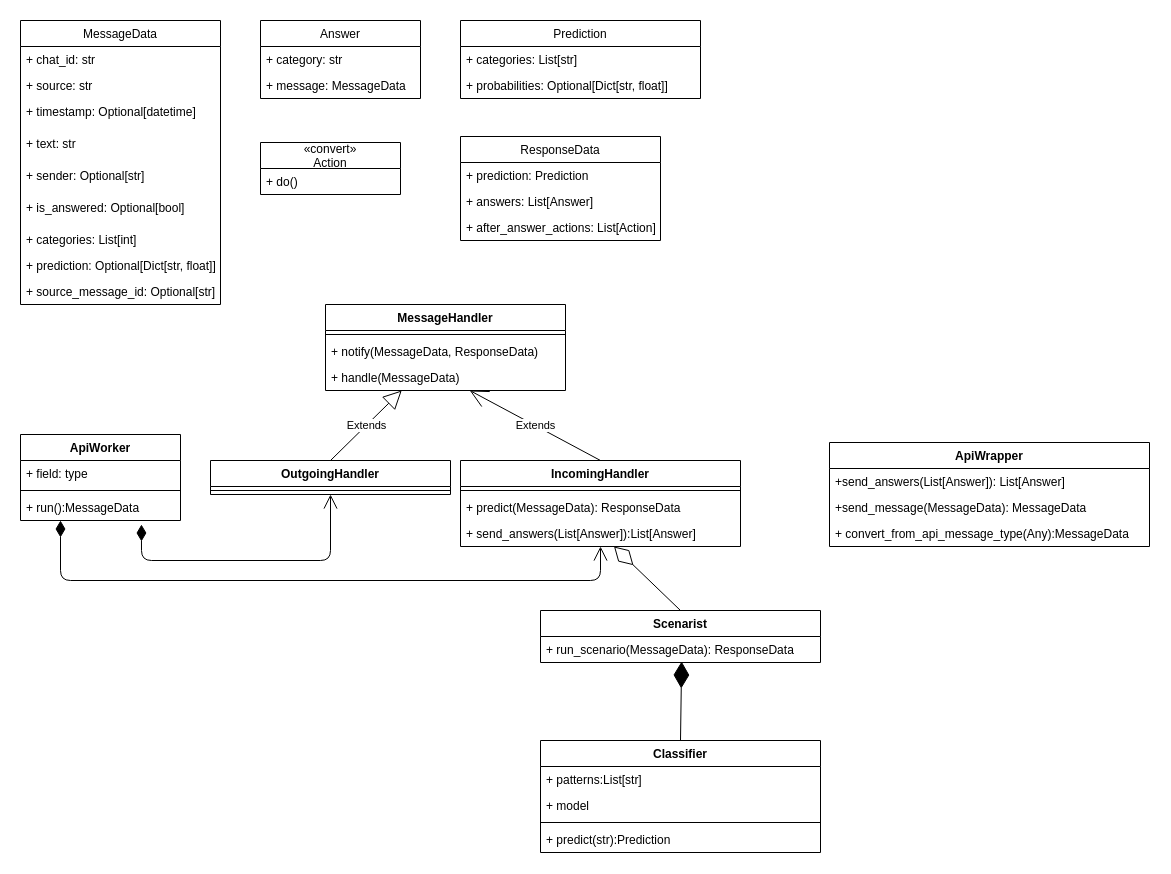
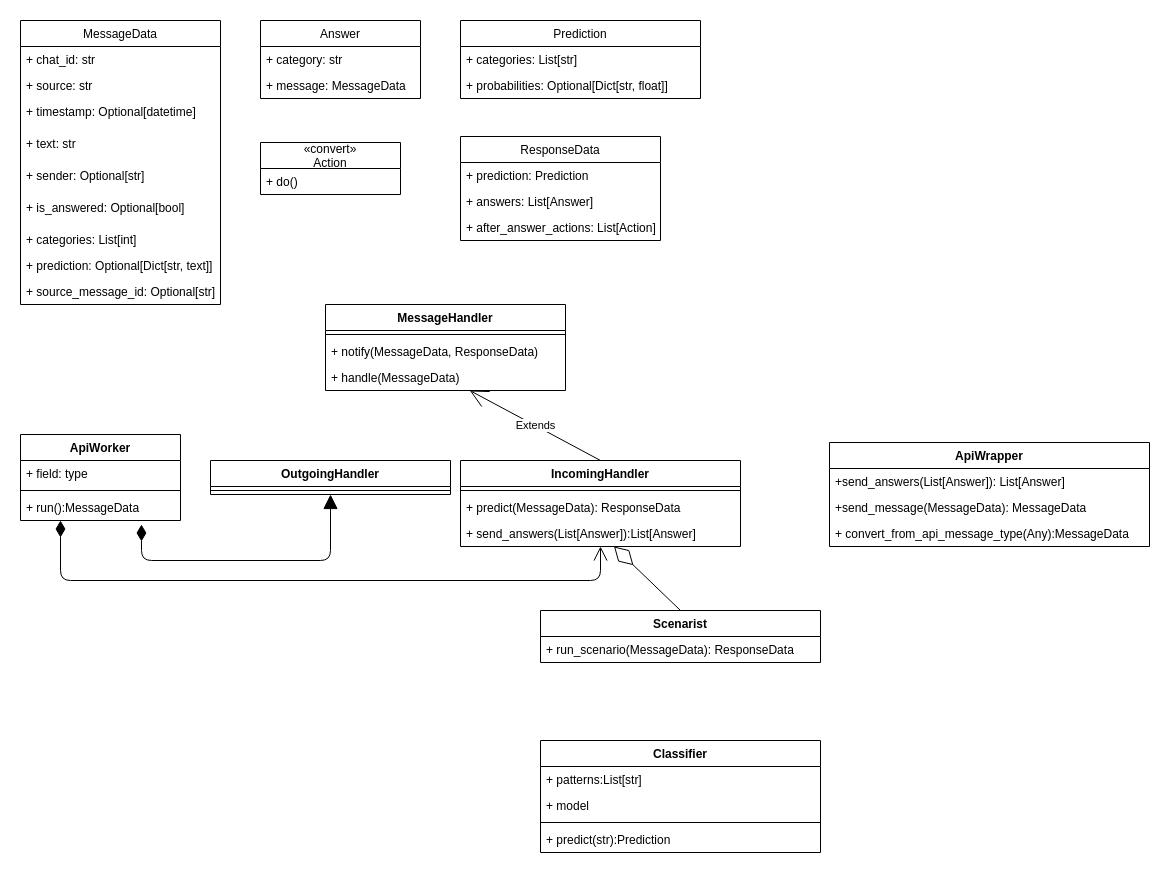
(143, 266) -> (141, 266)
(359, 432) -> none
(331, 504) -> (331, 510)
(681, 715) -> none
